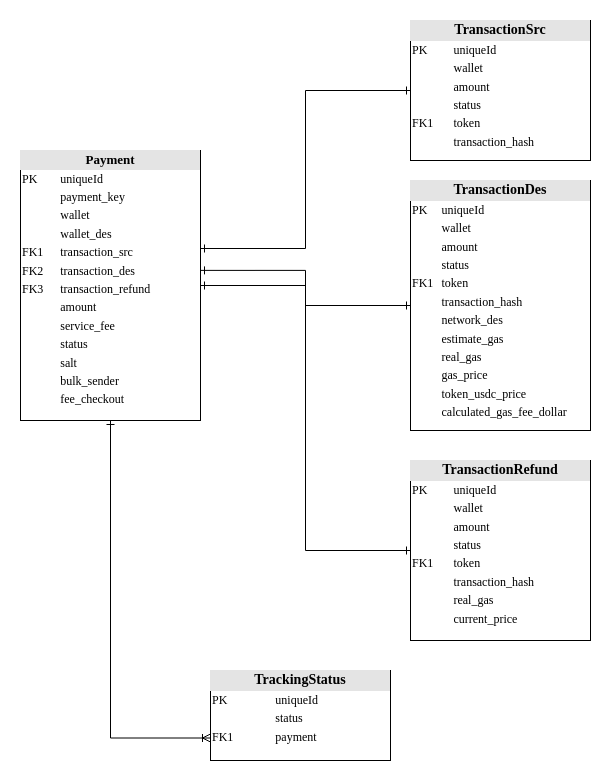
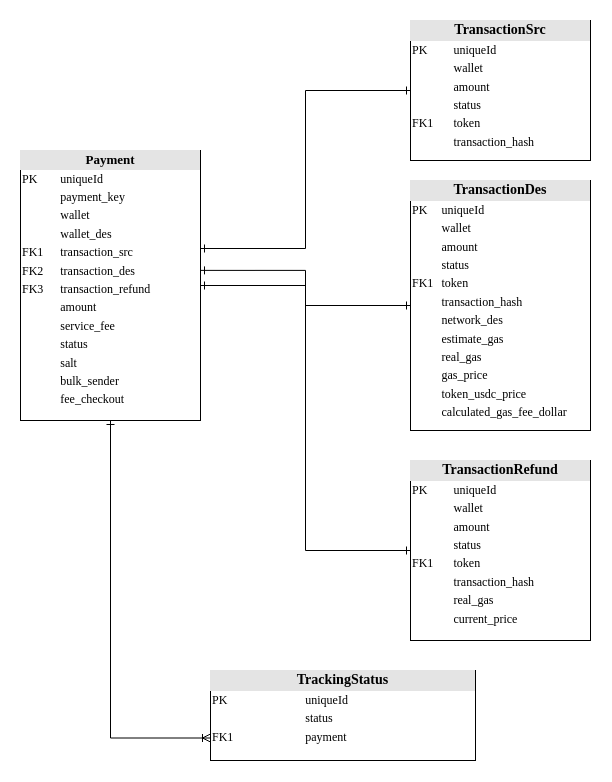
(301, 716) -> (343, 716)
